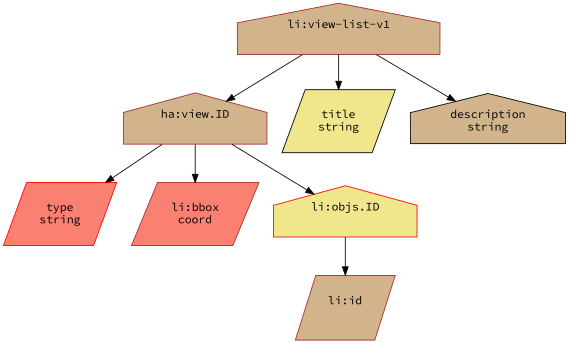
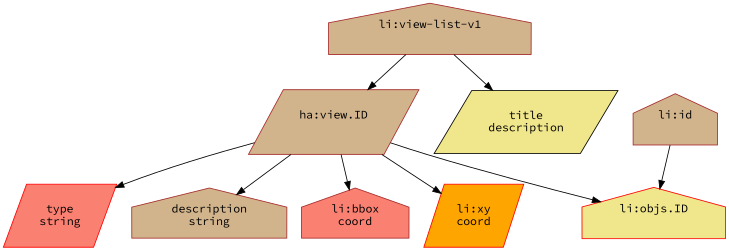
(412, 76) -> (267, 172)
(195, 121) -> (334, 122)
(339, 121) -> (526, 122)
(488, 121) -> (209, 216)
(195, 214) -> (355, 216)
none -> (474, 216)
(345, 252) -> (666, 163)
(345, 308) -> (675, 122)
